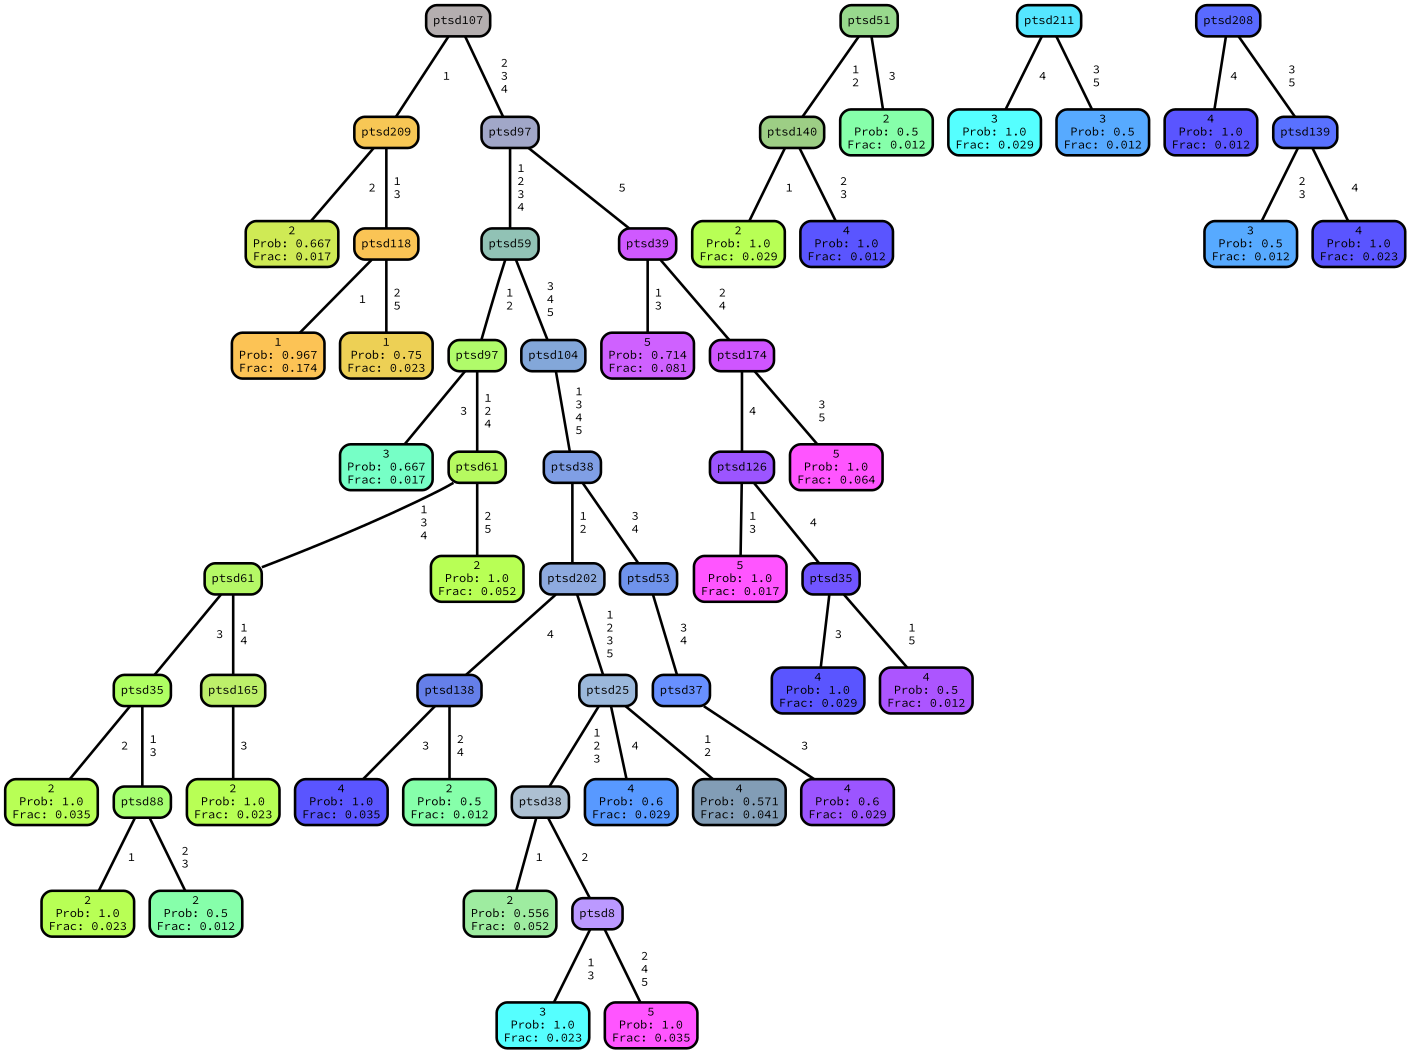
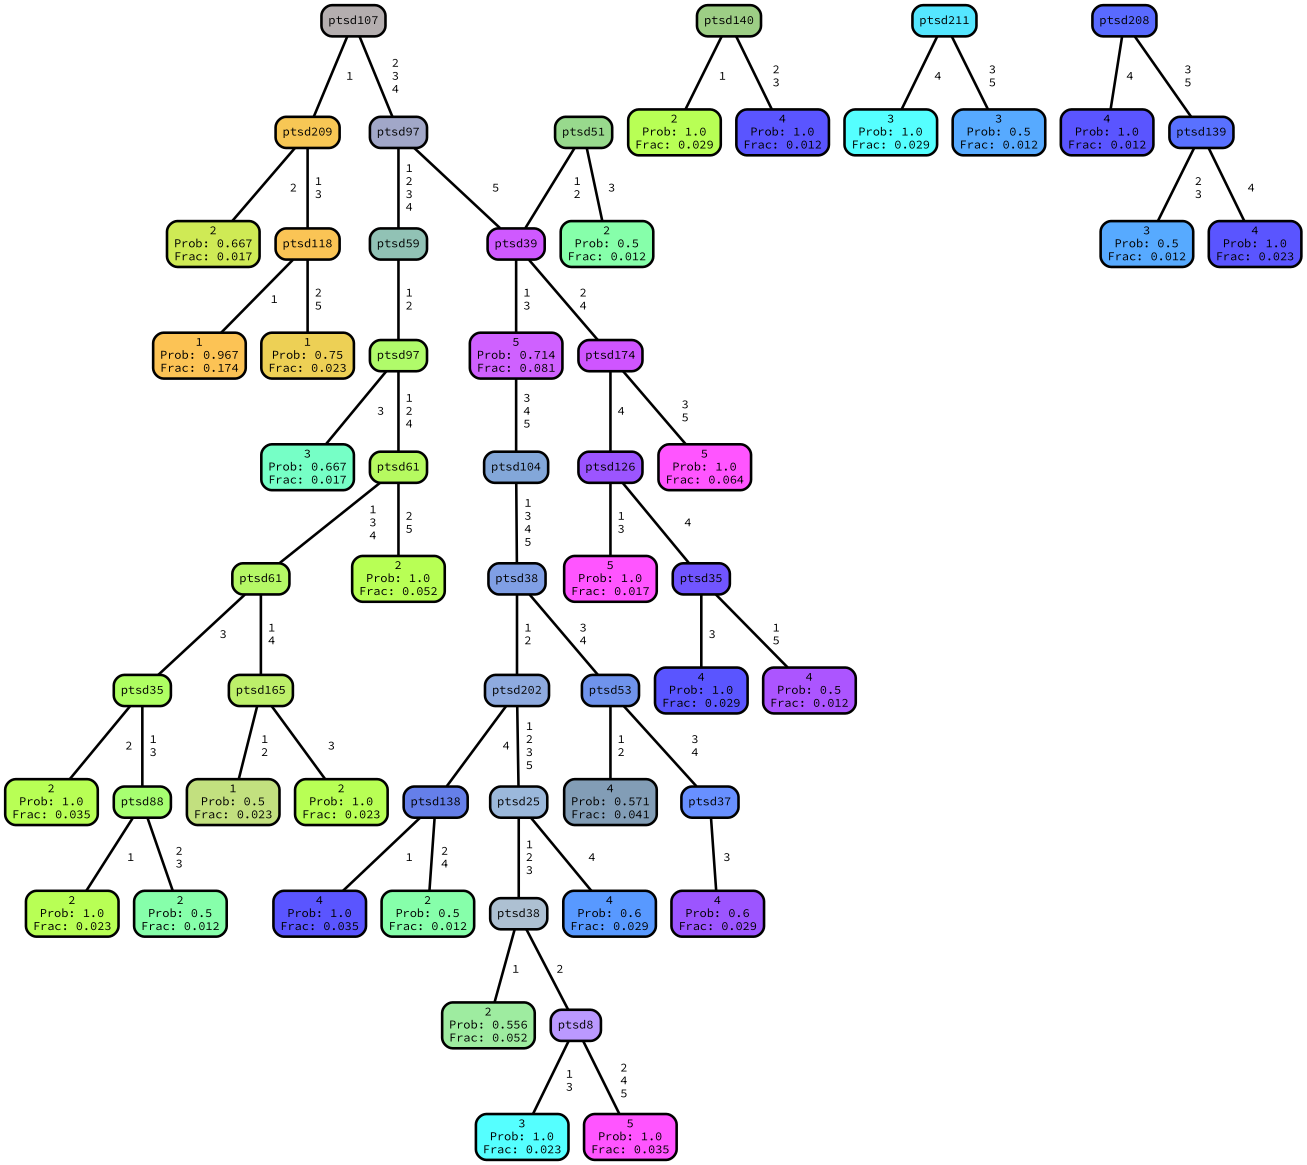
(831, 76) -> (550, 188)
(532, 300) -> (516, 415)
(669, 743) -> (610, 743)
(422, 746) -> (406, 858)
none -> (233, 802)
